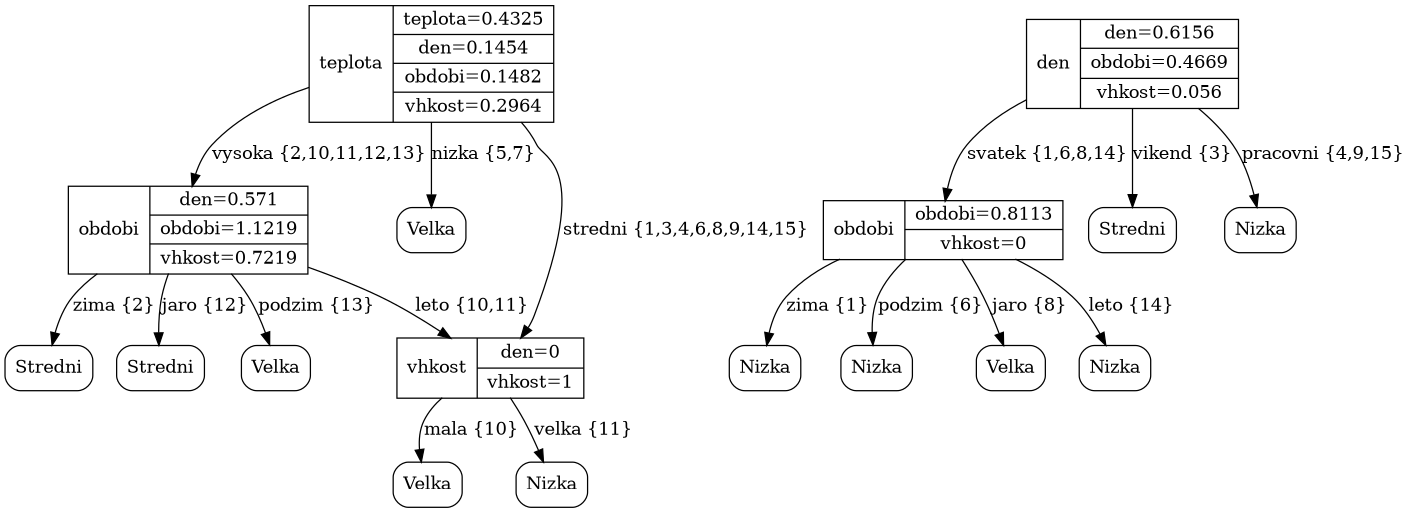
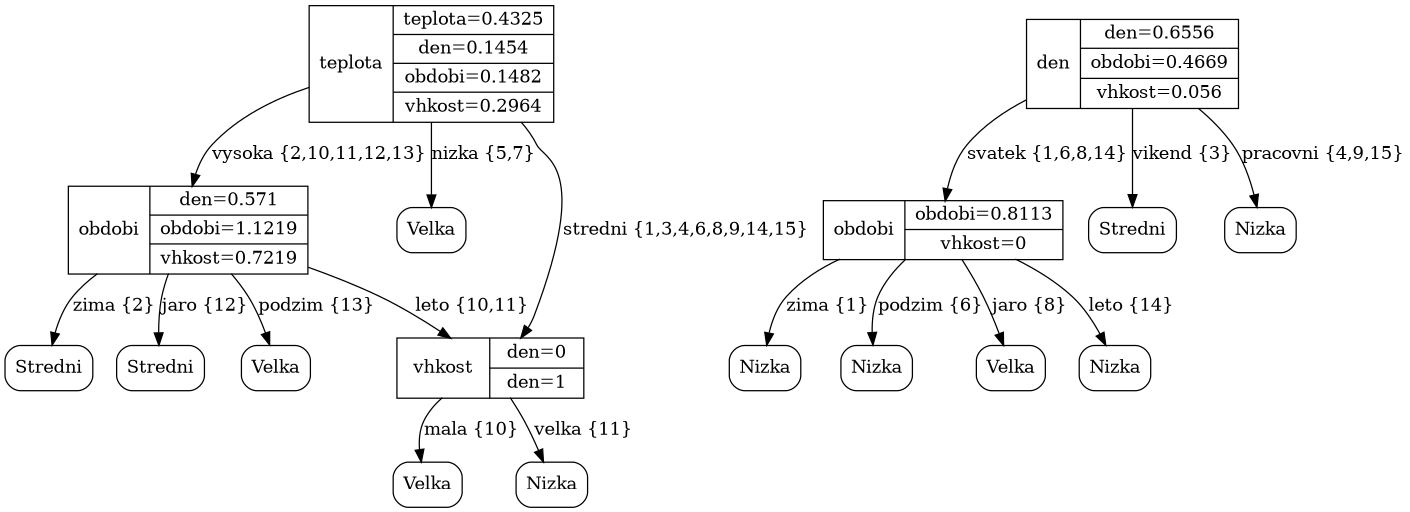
(1159, 33) -> (1159, 33)
(531, 383) -> (537, 383)
